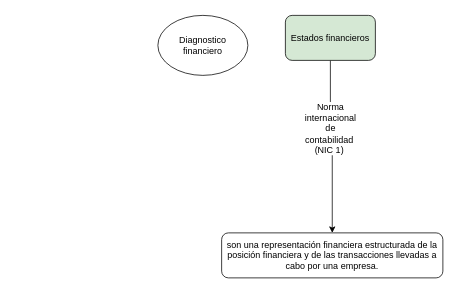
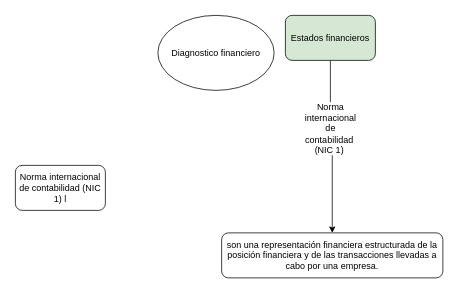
(203, 45) -> (216, 53)
none -> (60, 188)
